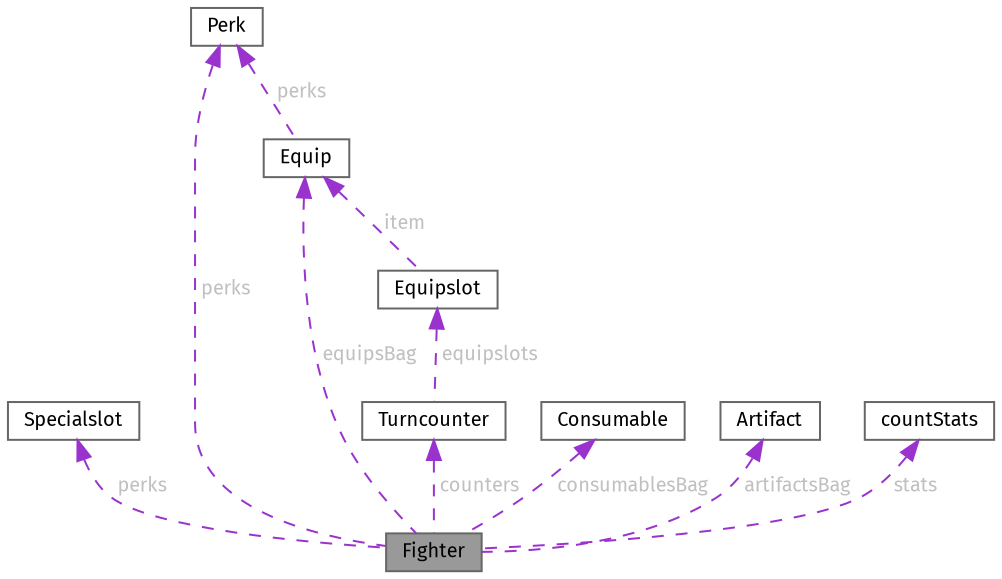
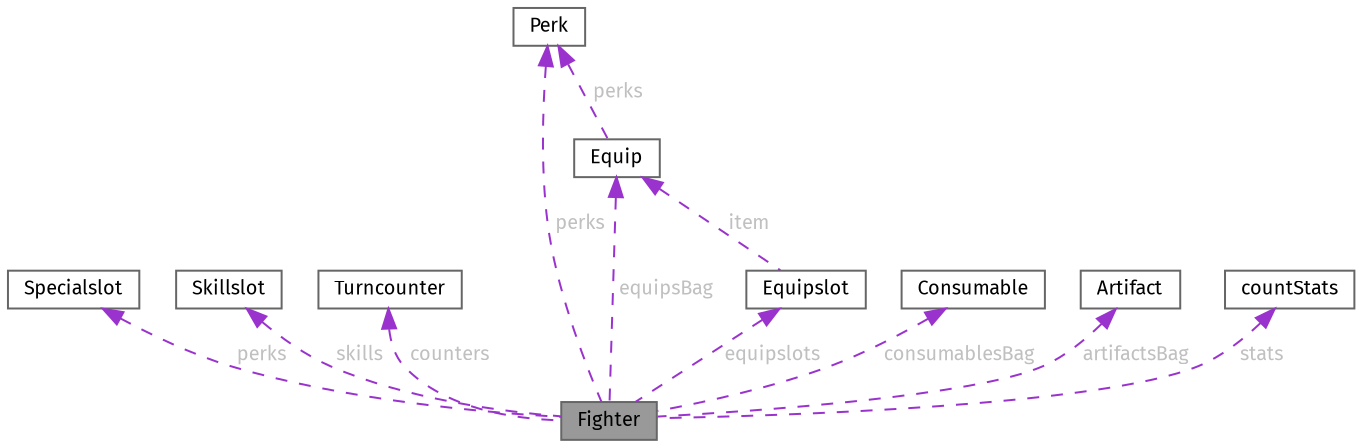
none -> (229, 290)
(436, 365) -> (699, 361)
